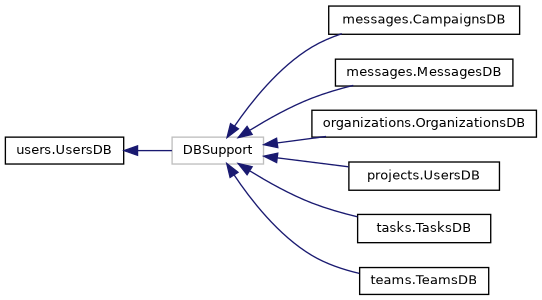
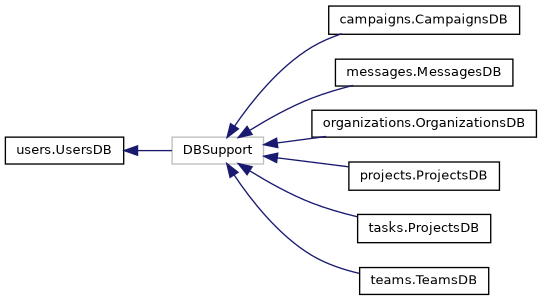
(424, 20) -> (424, 20)
(424, 176) -> (424, 176)
(424, 229) -> (424, 229)
